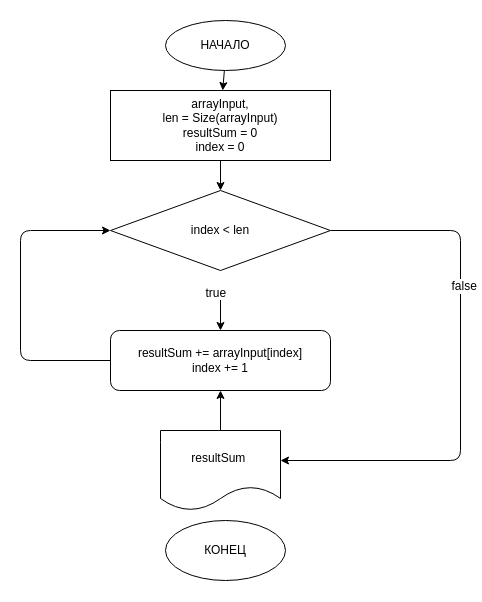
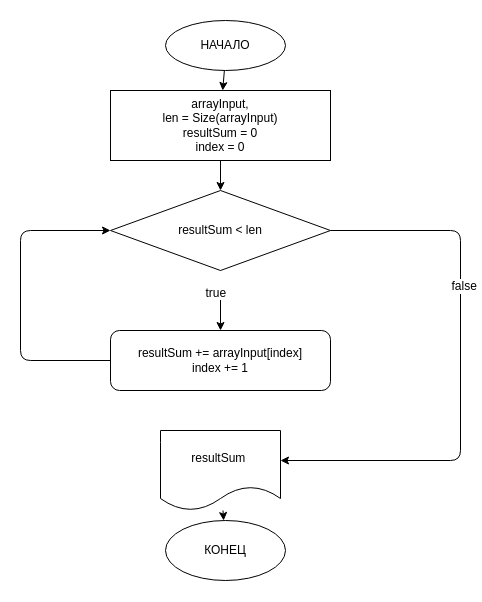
(221, 231) -> (221, 231)
(221, 414) -> (223, 512)
